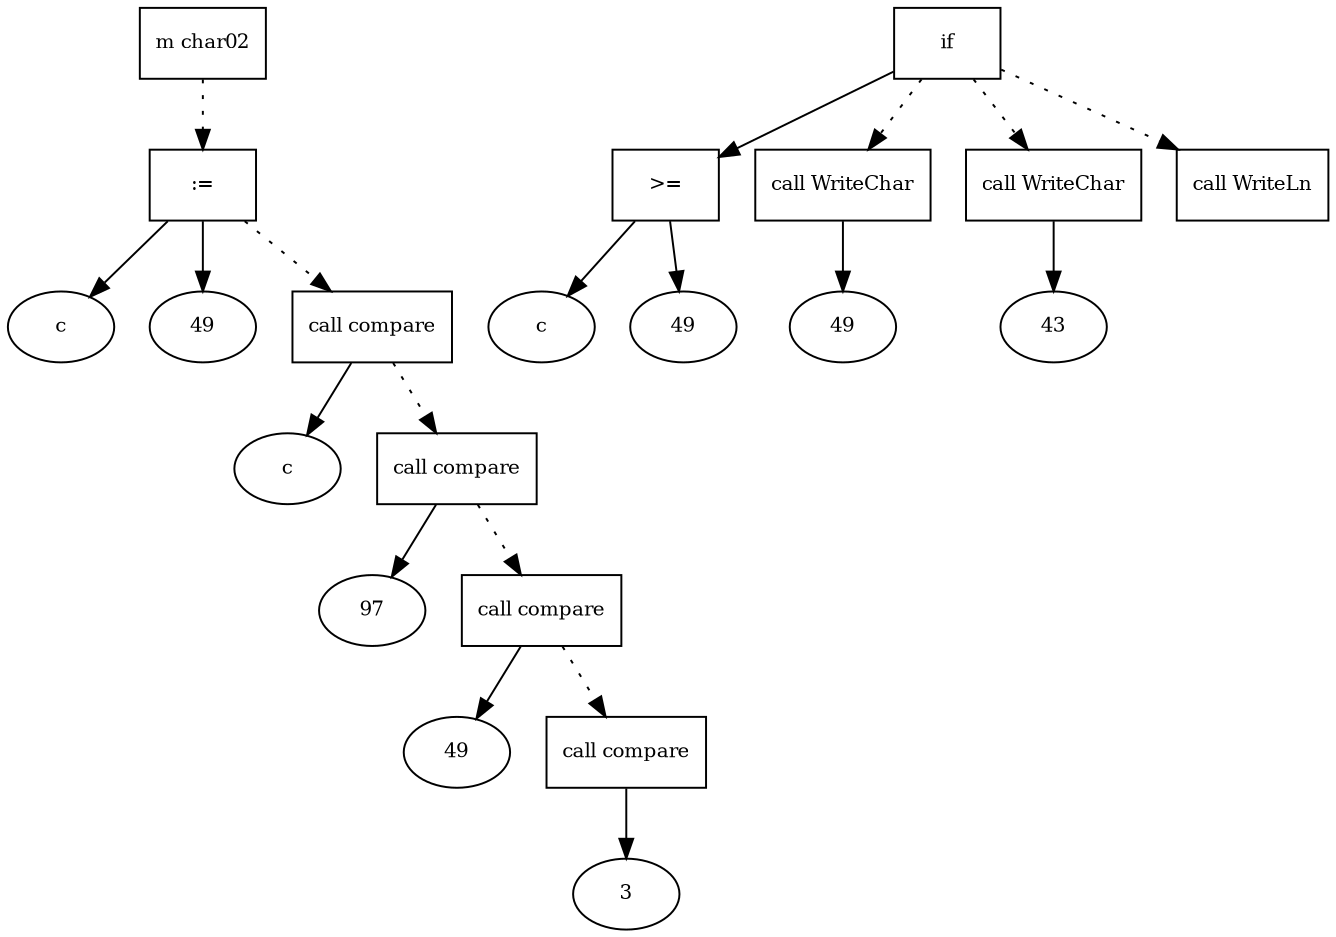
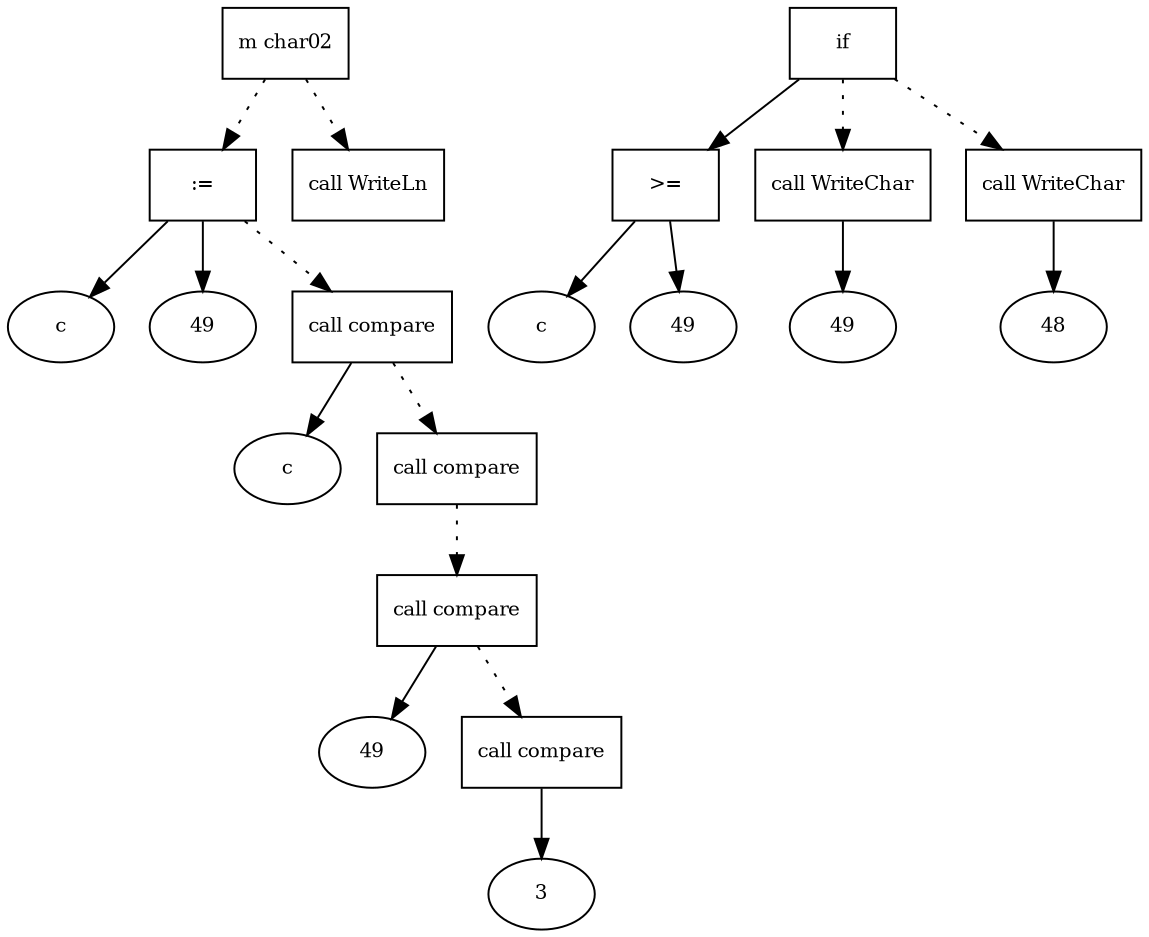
(1080, 105) -> (322, 106)
(1054, 327) -> (1054, 327)
(372, 611) -> none
